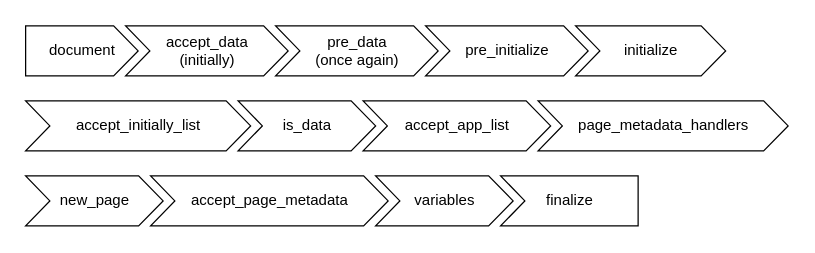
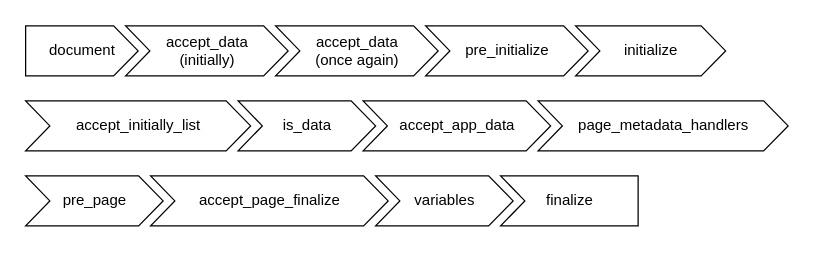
(358, 51) -> (358, 51)
(458, 126) -> (458, 126)
(95, 201) -> (95, 201)
(270, 201) -> (270, 201)
